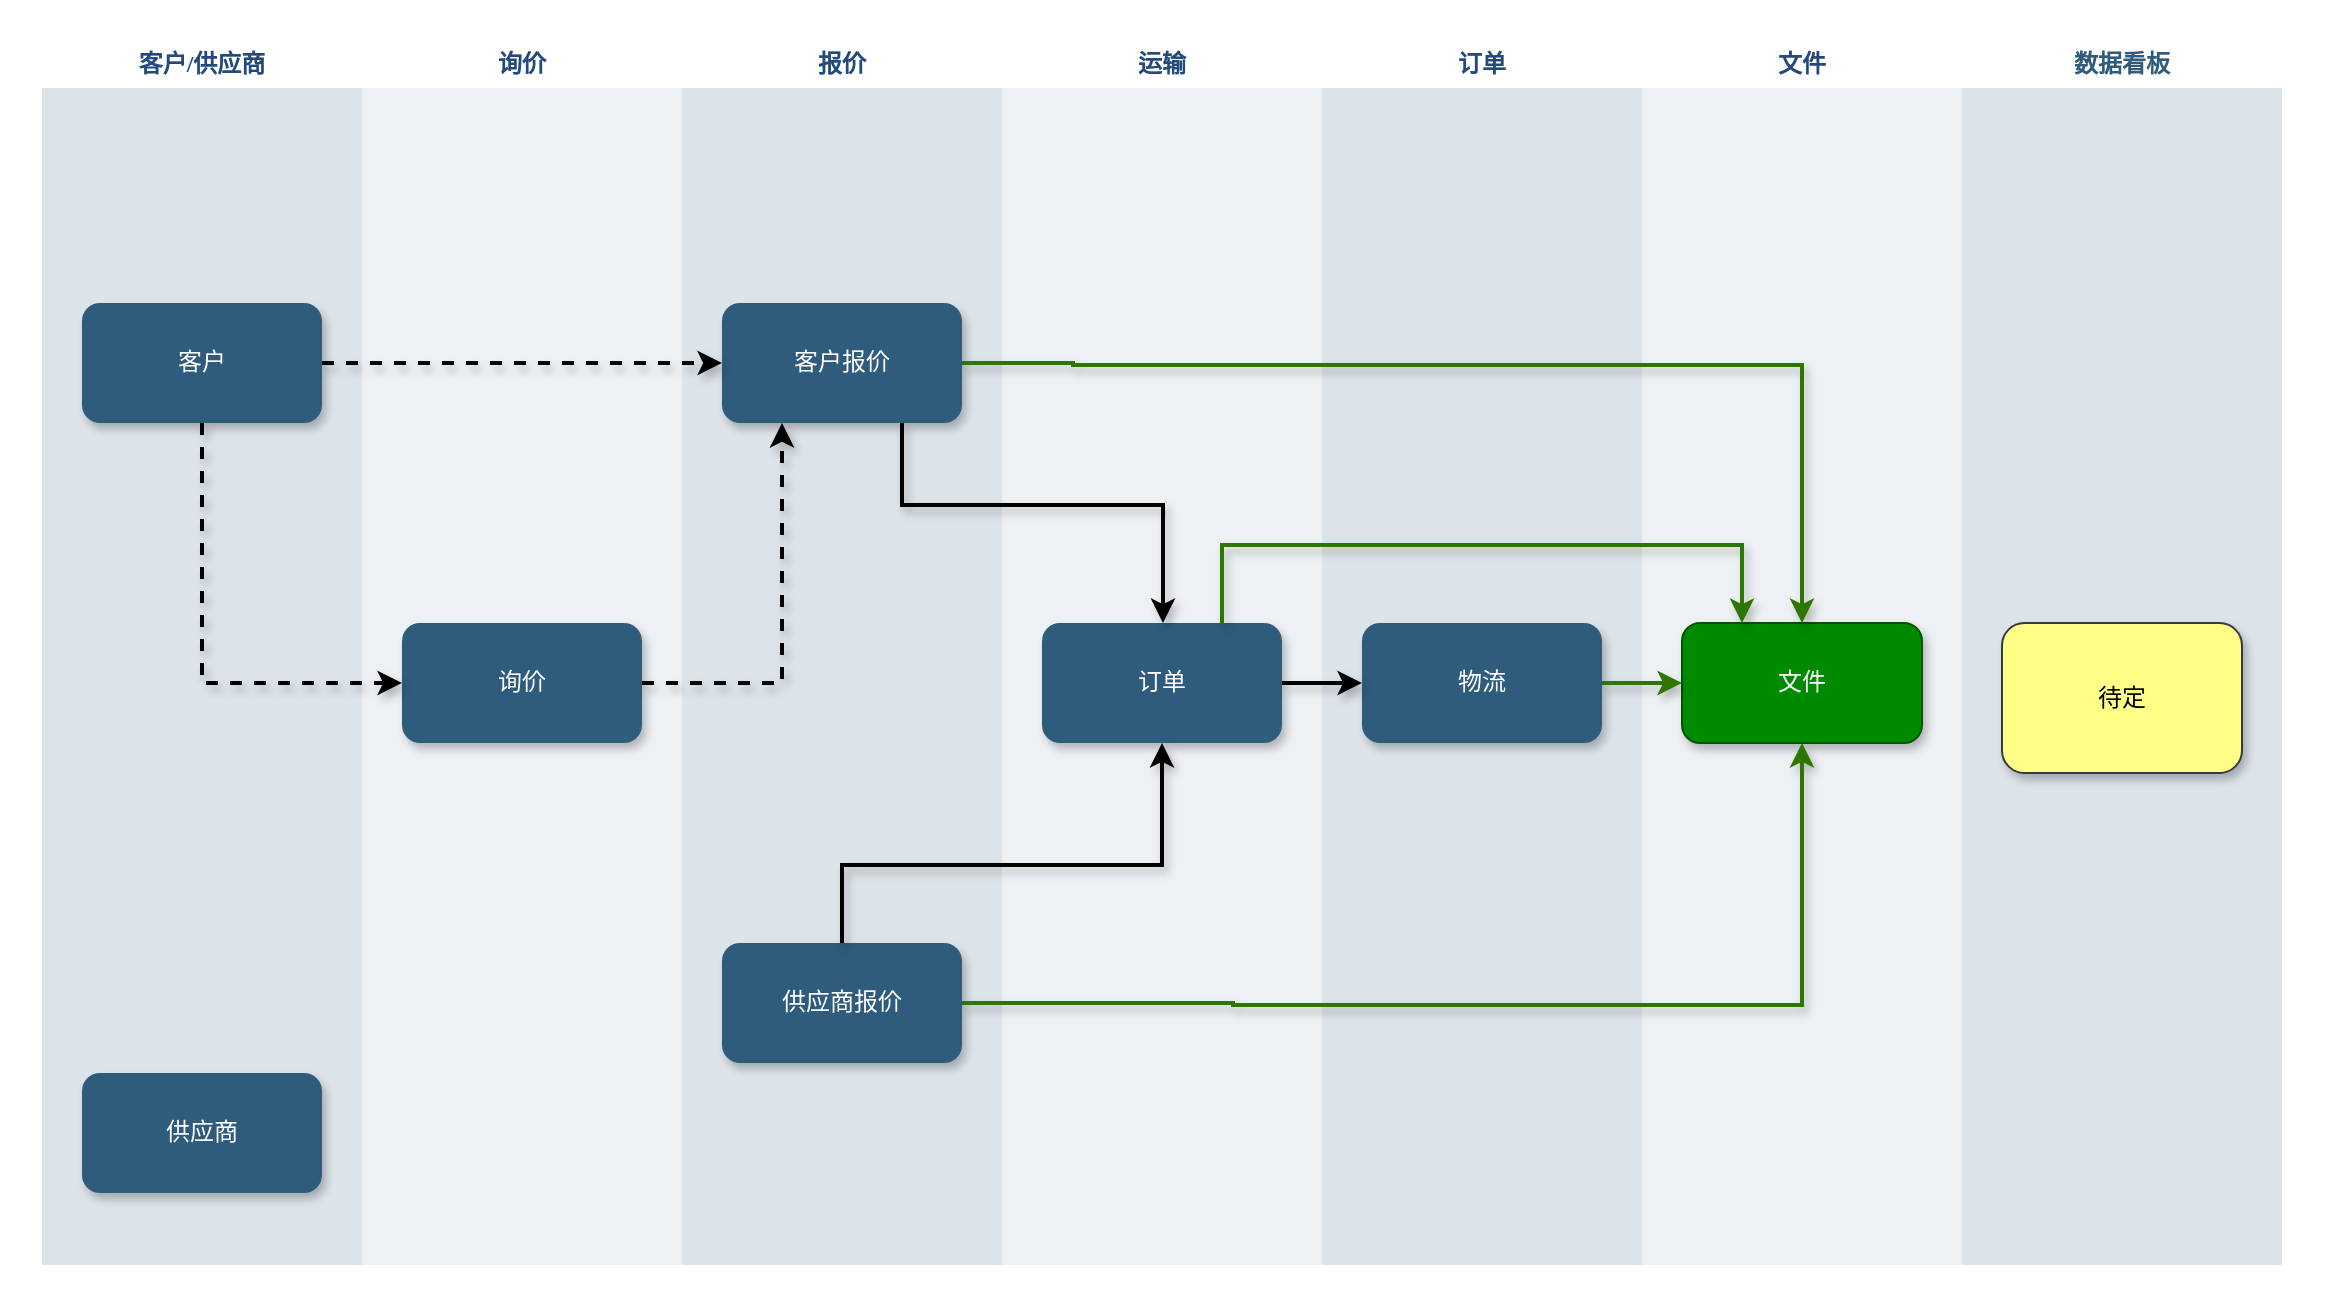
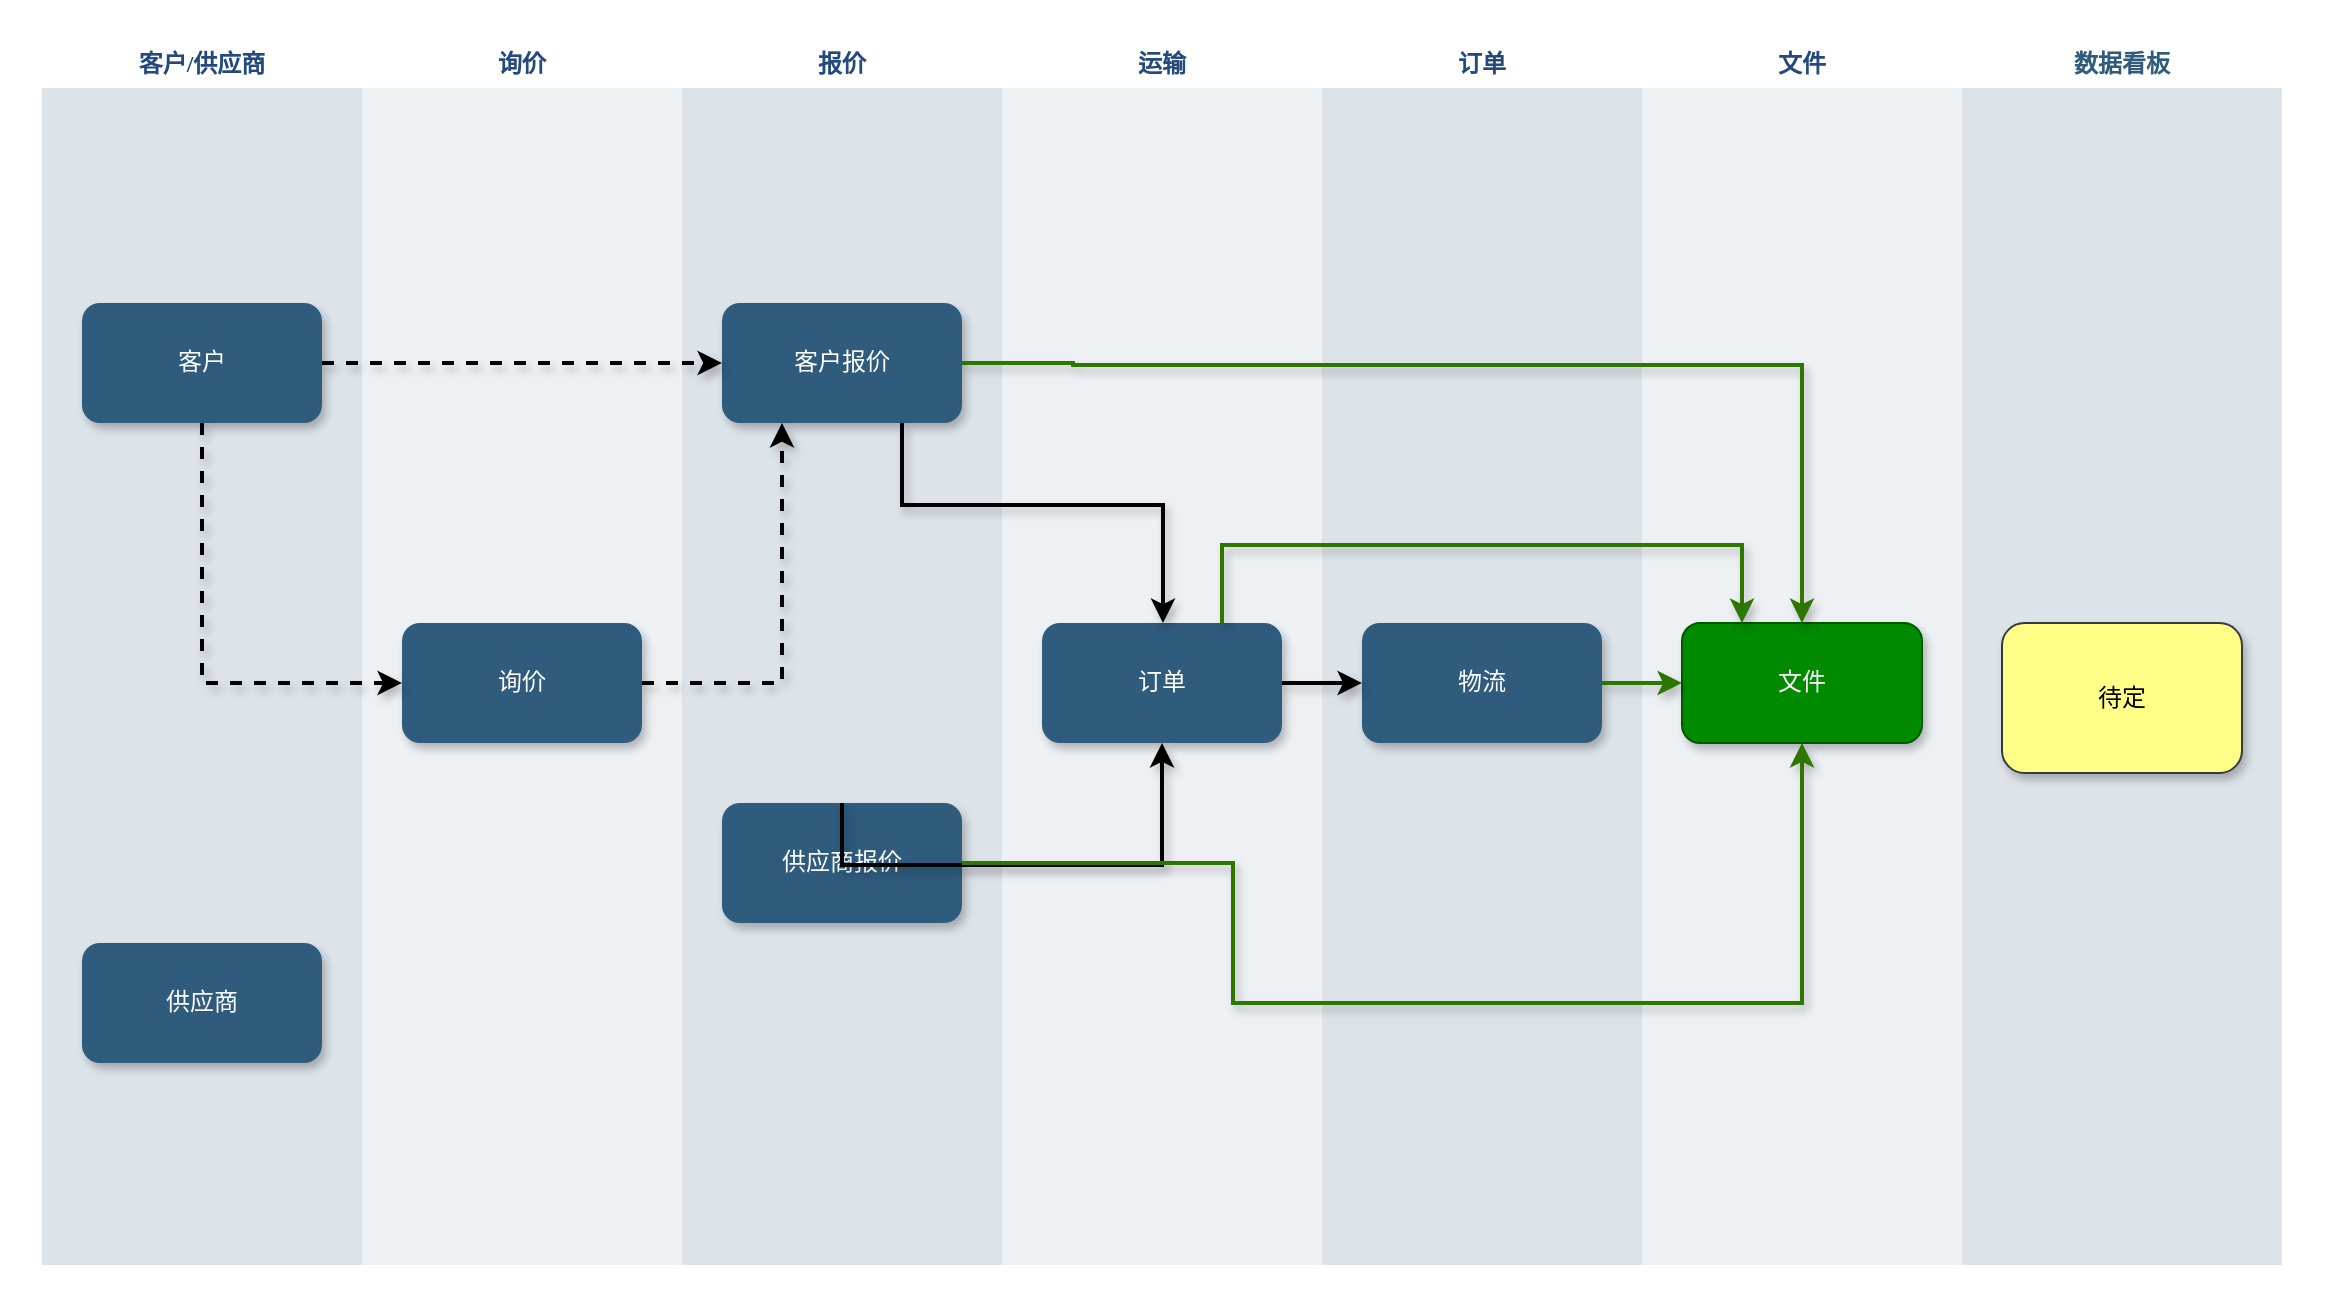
(842, 1003) -> (842, 863)
(202, 1133) -> (202, 1003)
